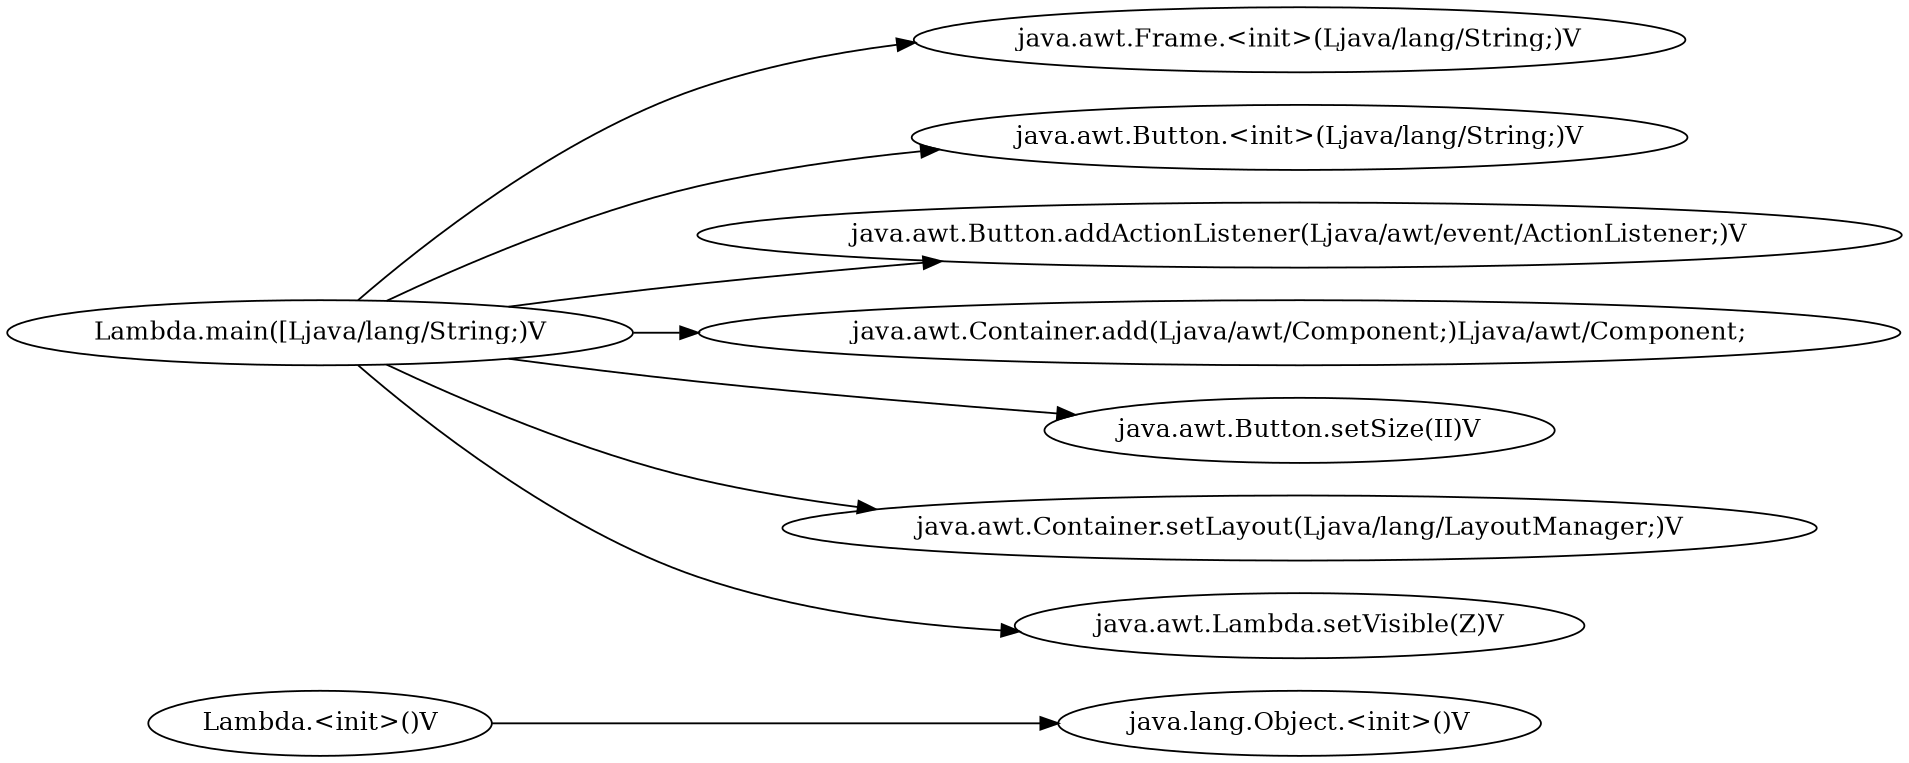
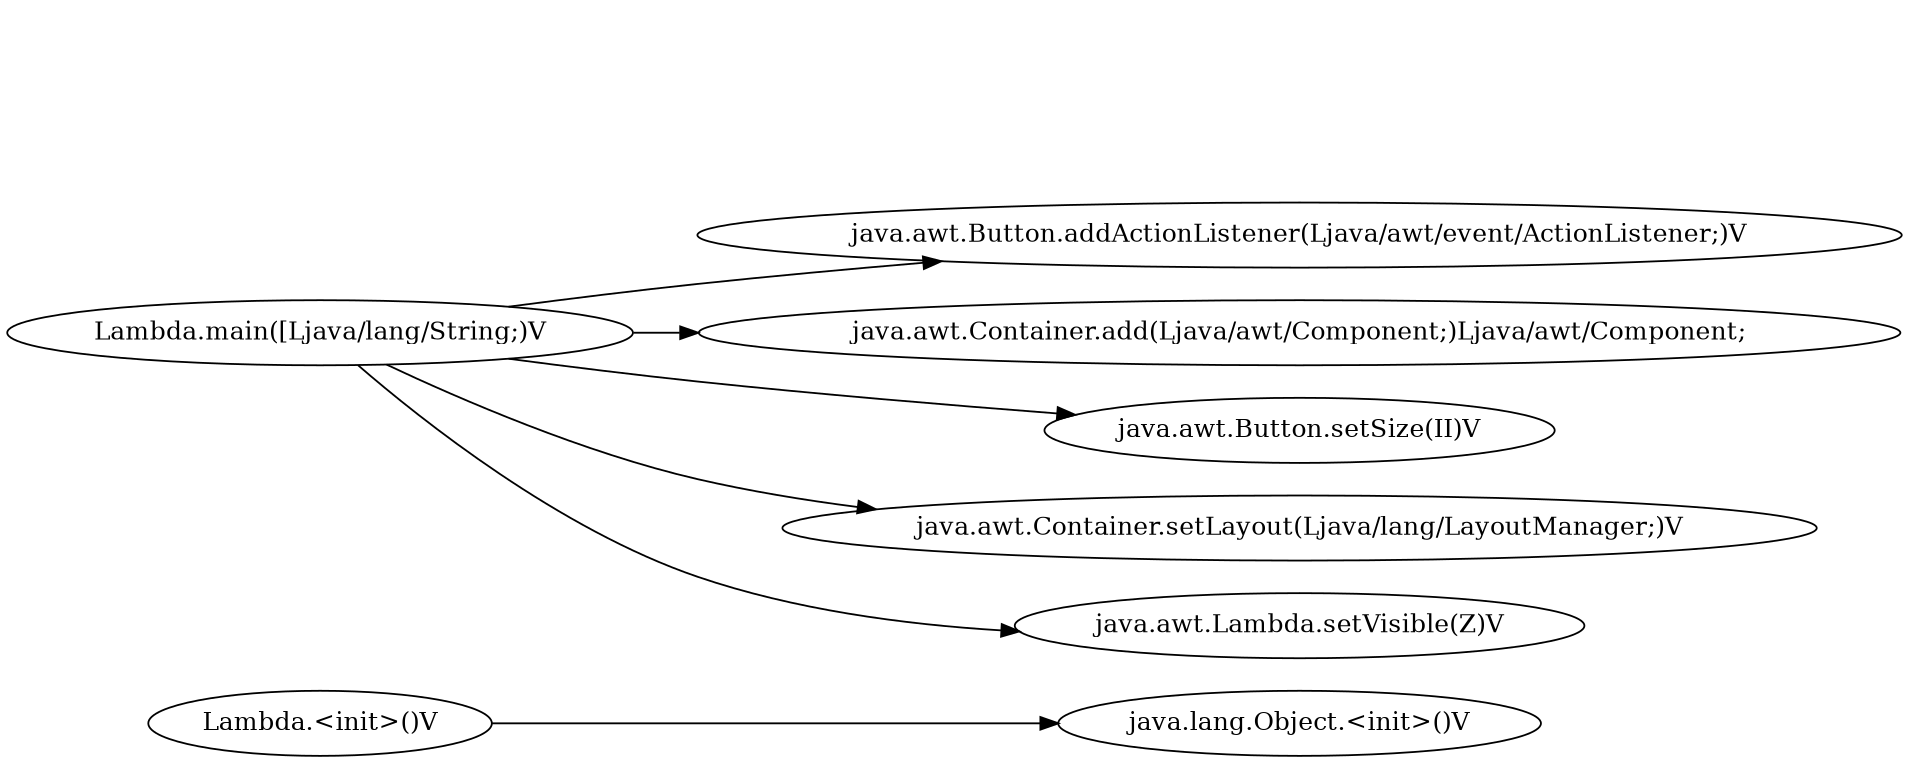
(1300, 40) -> none
(1300, 137) -> none
